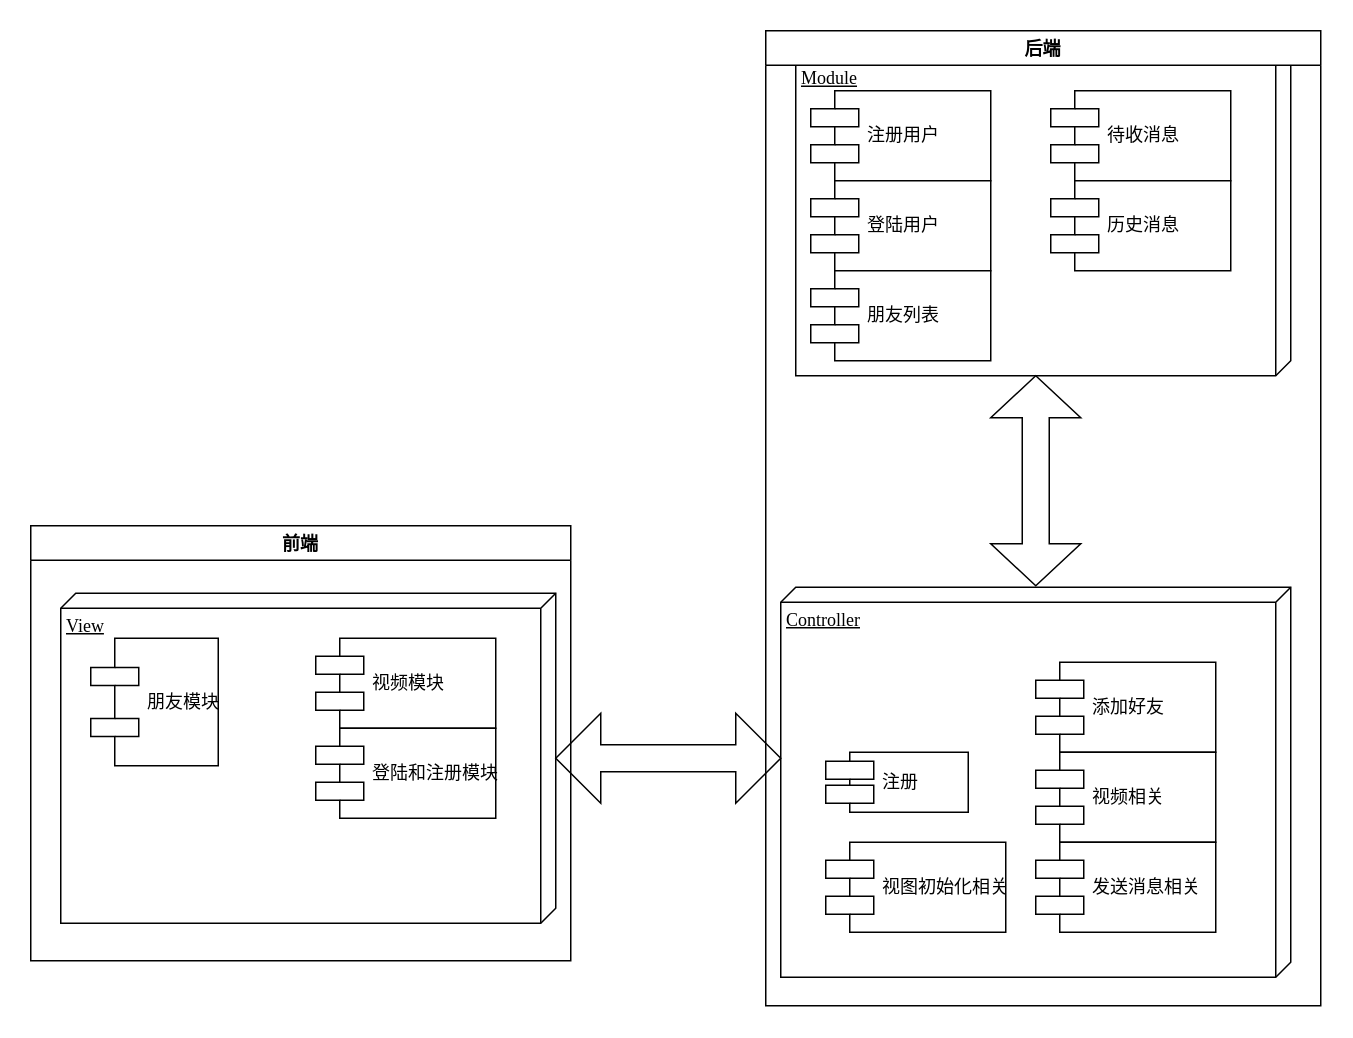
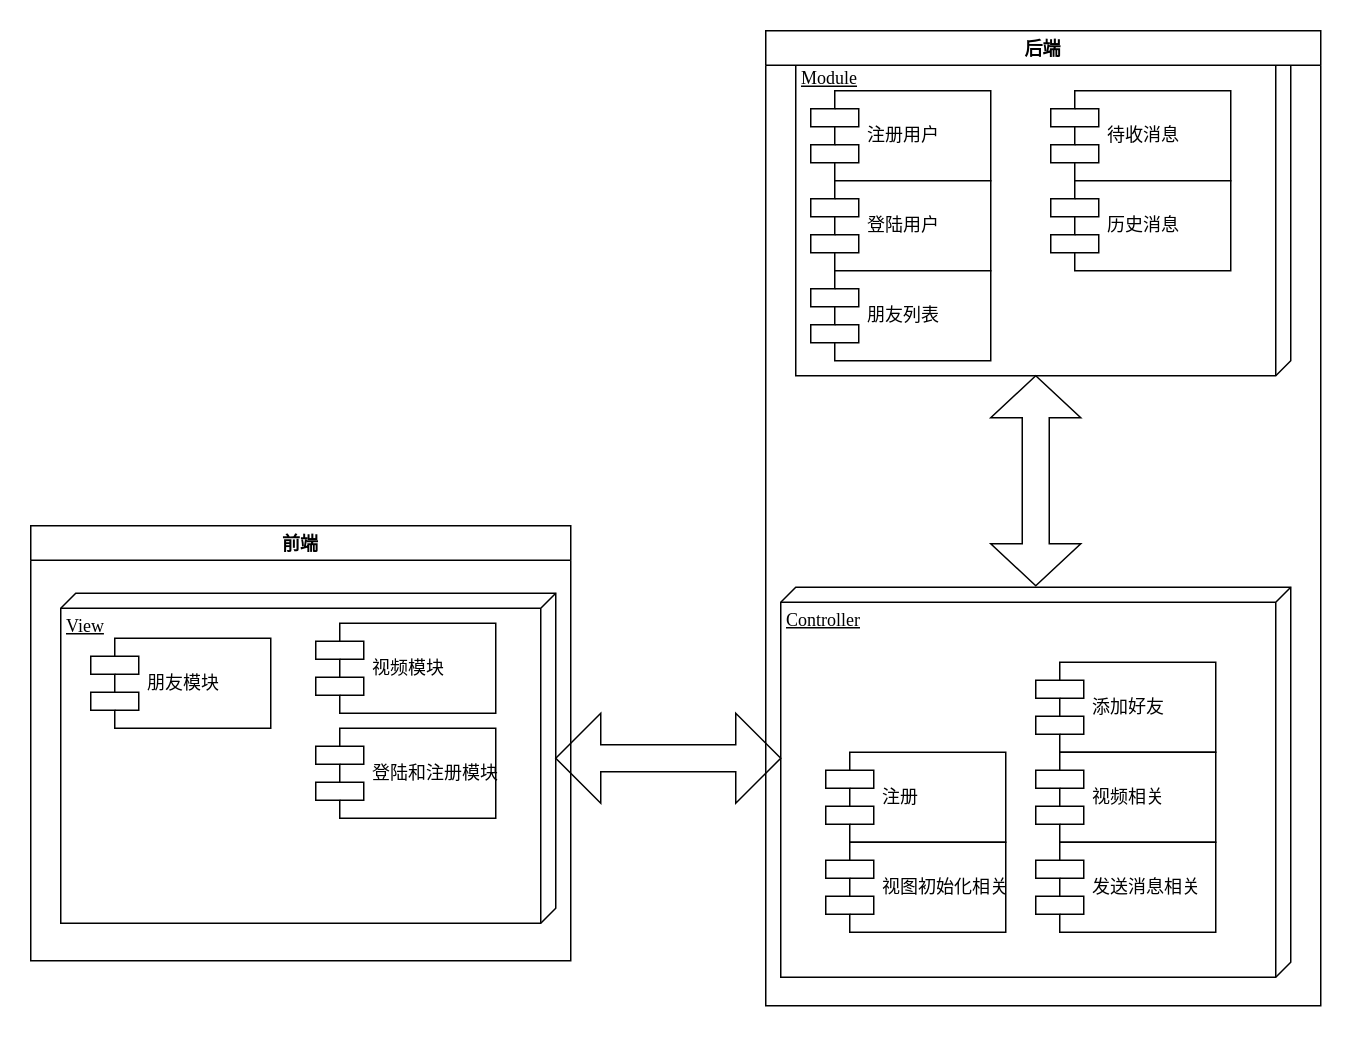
(406, 683) -> (406, 668)
(155, 702) -> (181, 683)
(897, 782) -> (916, 797)
